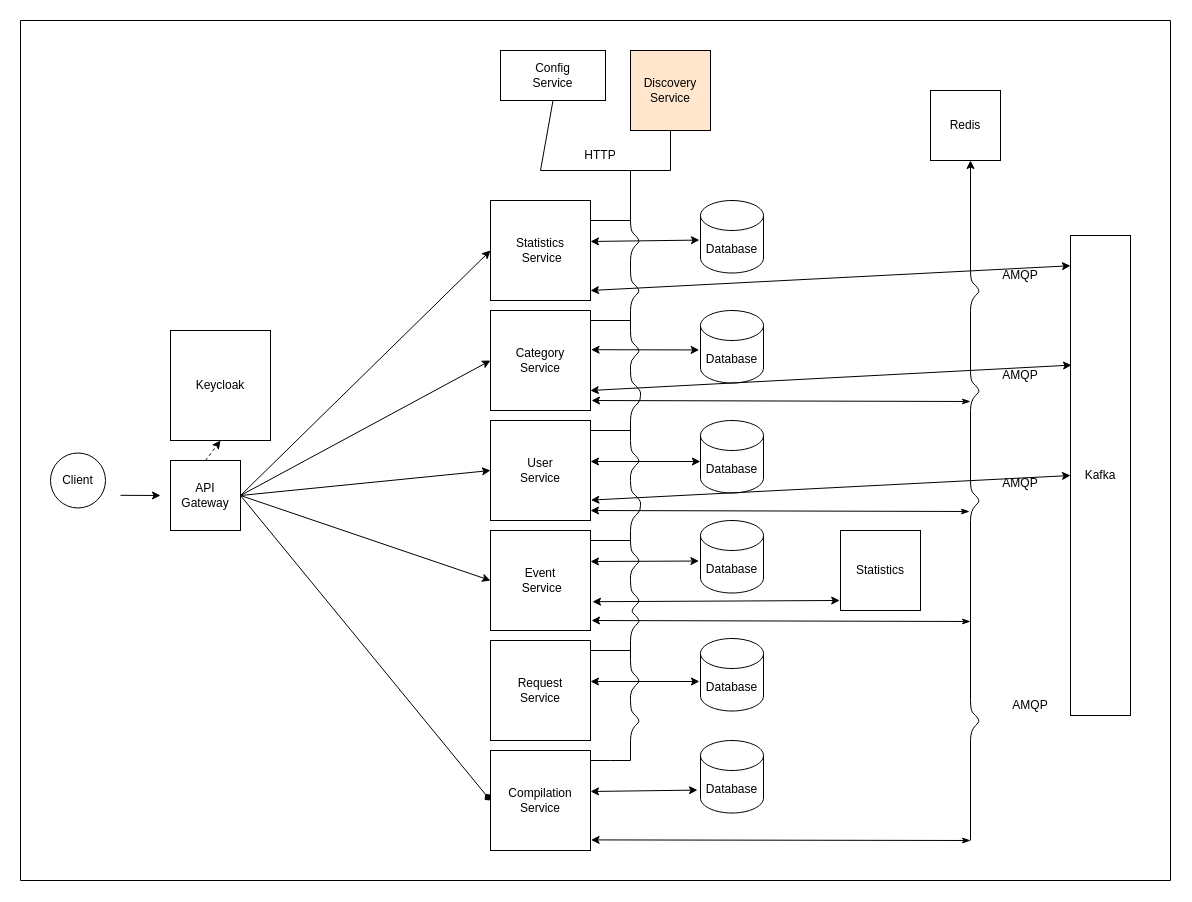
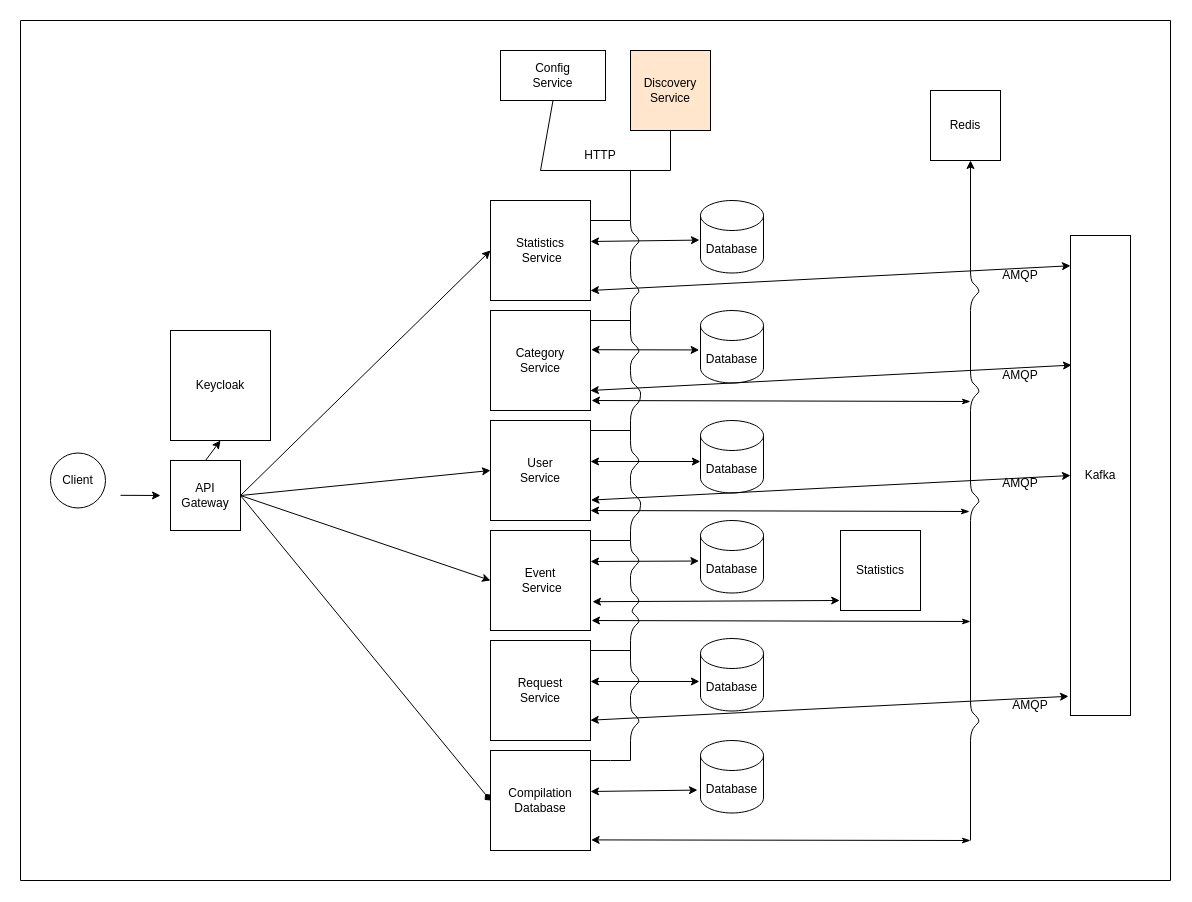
(365, 428) -> none
(212, 452) -> (212, 452)
none -> (829, 708)
(541, 801) -> (541, 801)
